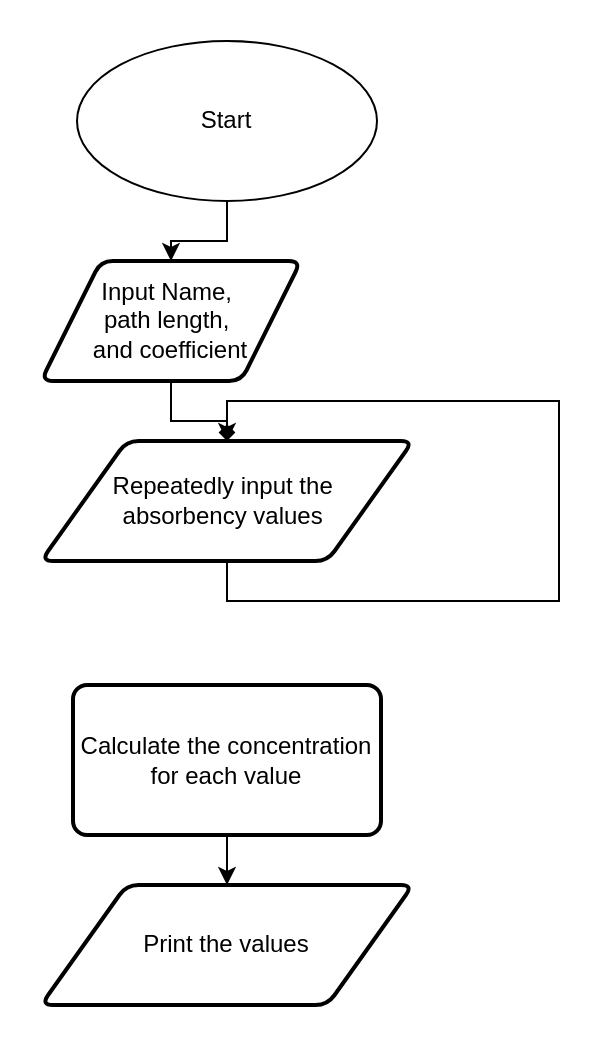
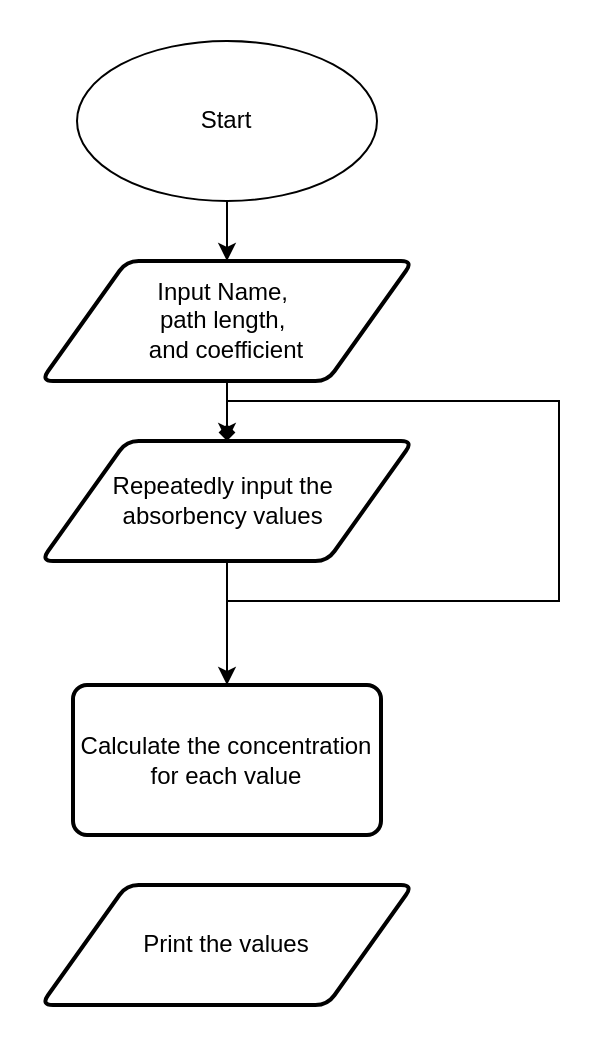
(171, 321) -> (227, 321)
none -> (227, 638)
(227, 867) -> none
